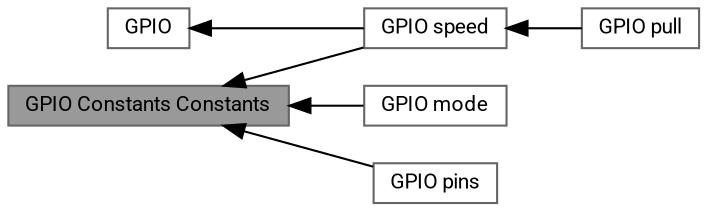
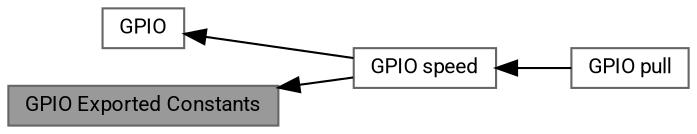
(149, 106) -> (143, 106)
(435, 106) -> none
(435, 183) -> none
